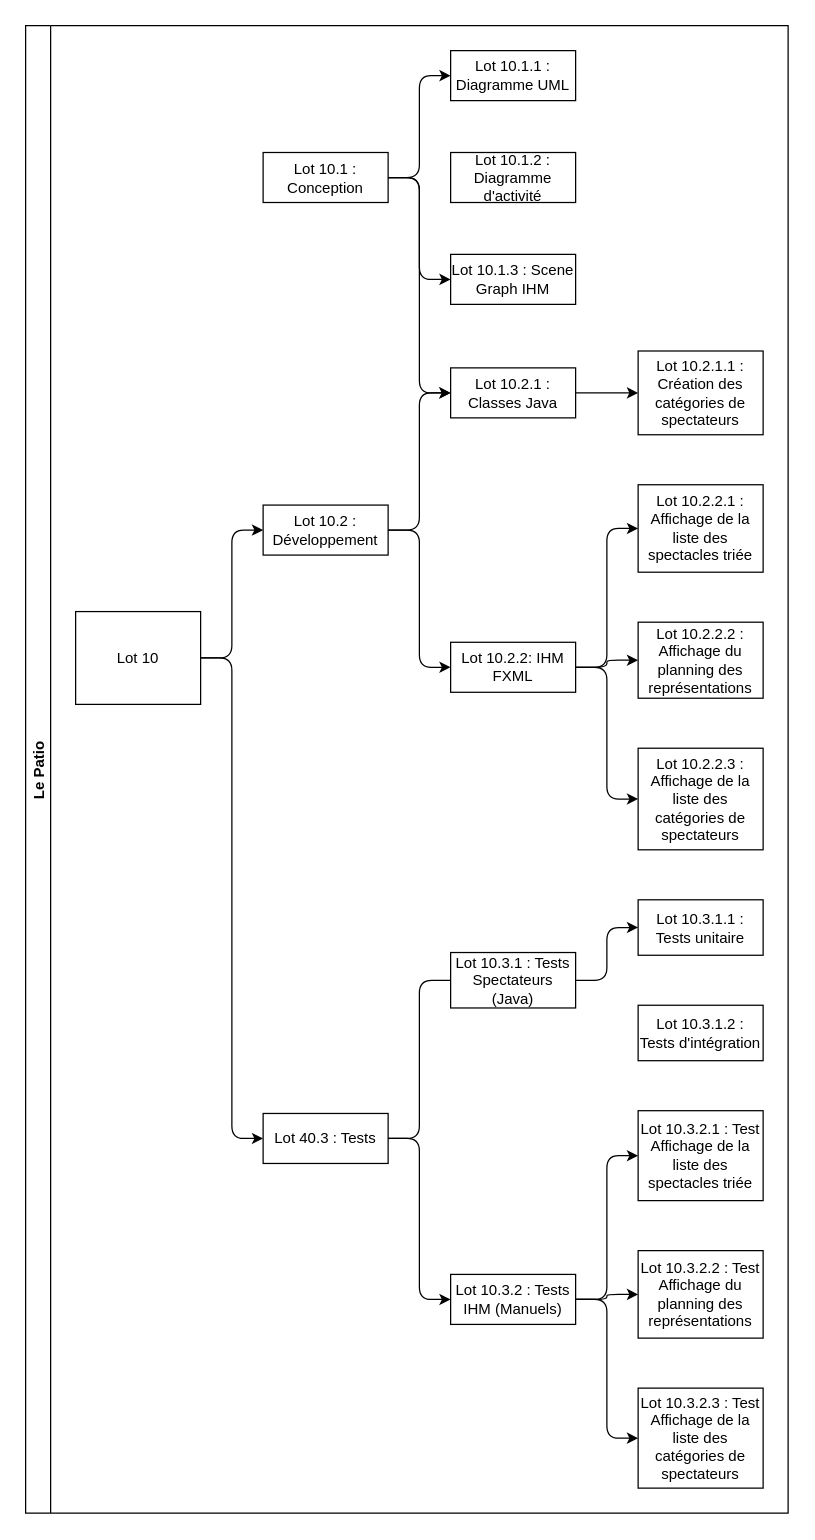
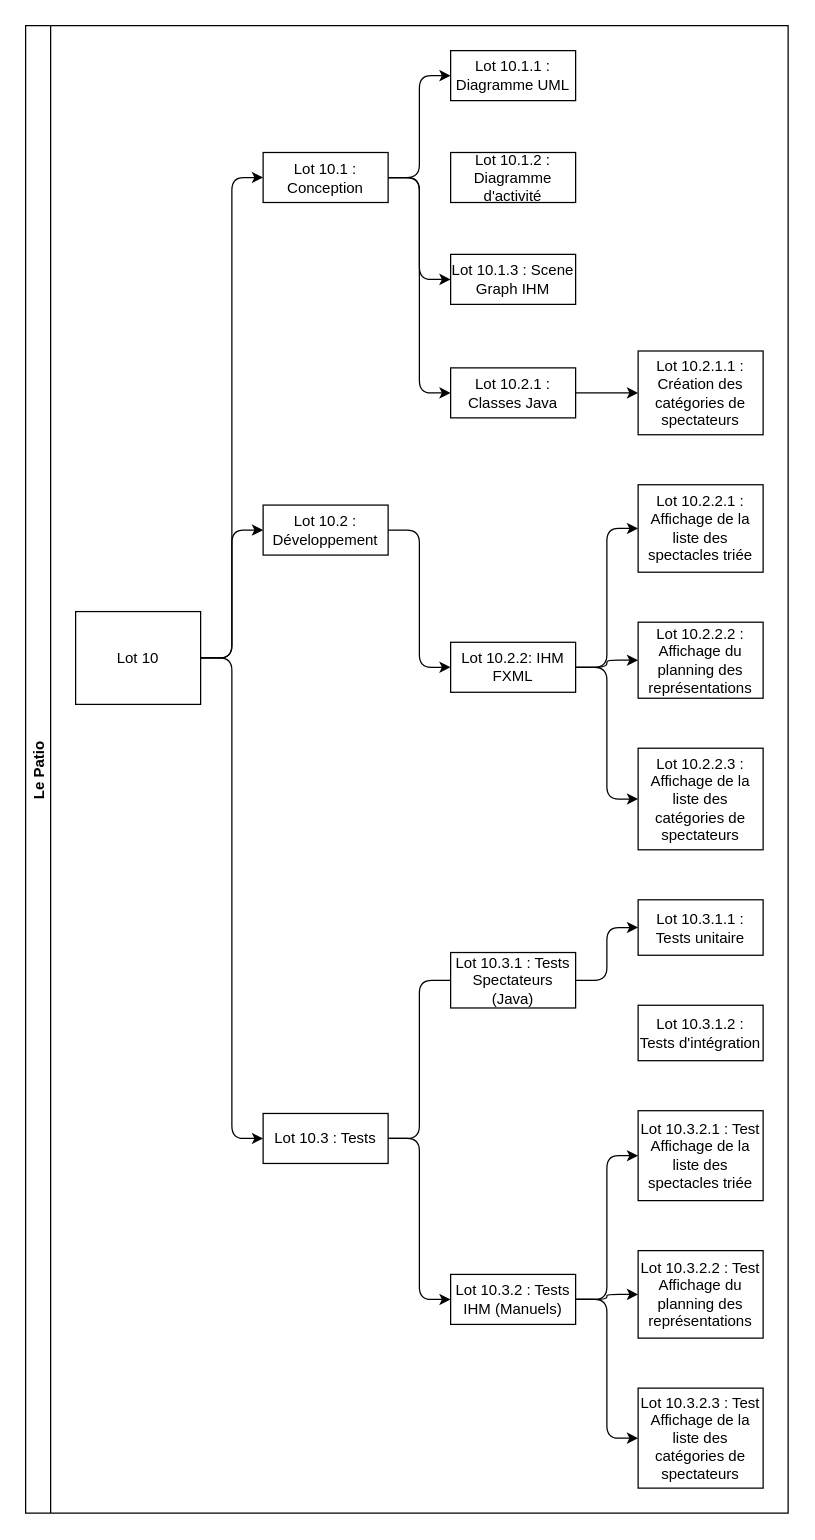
none -> (232, 350)
(419, 461) -> none
(326, 1138) -> (326, 1138)
